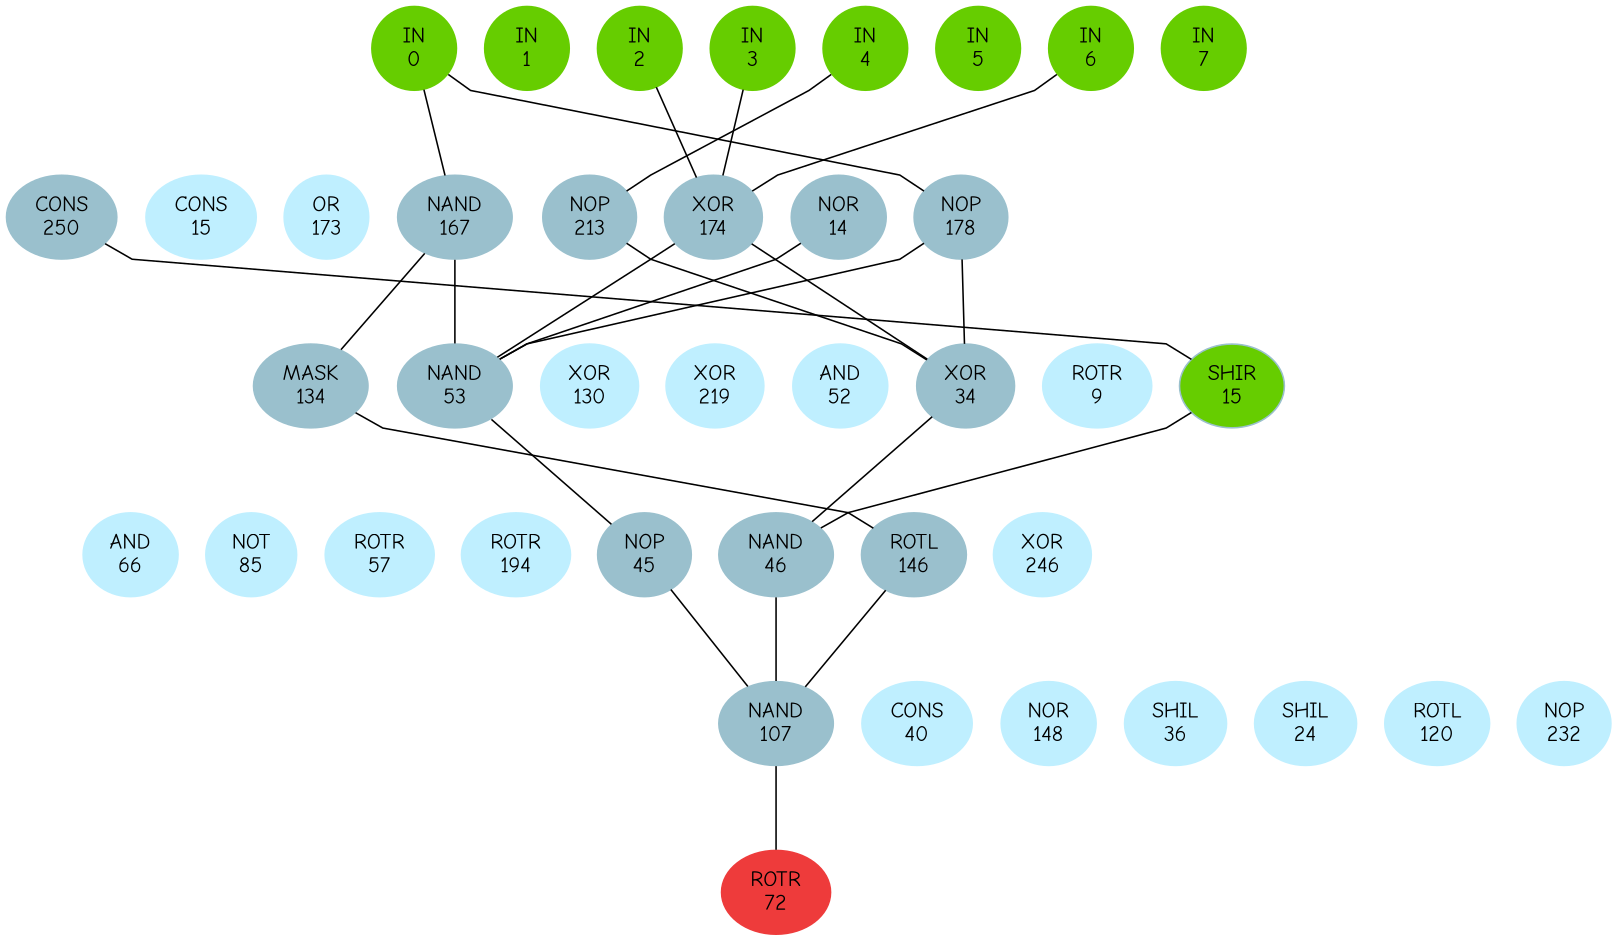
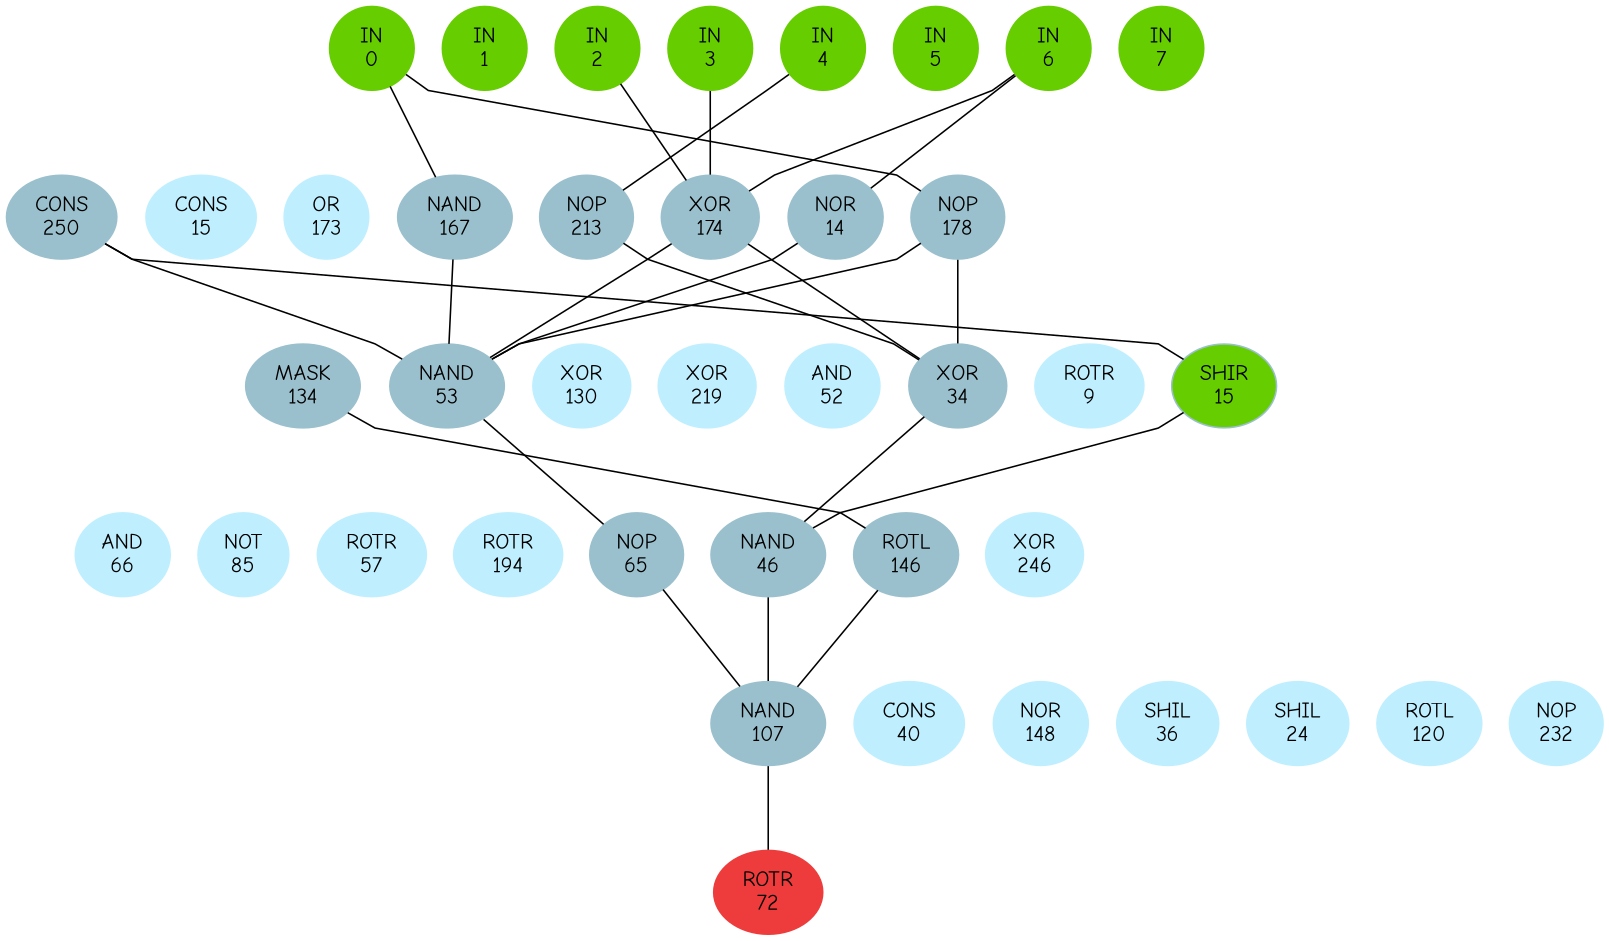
none -> (943, 132)
none -> (254, 302)
(383, 302) -> none
(644, 555) -> (637, 555)
